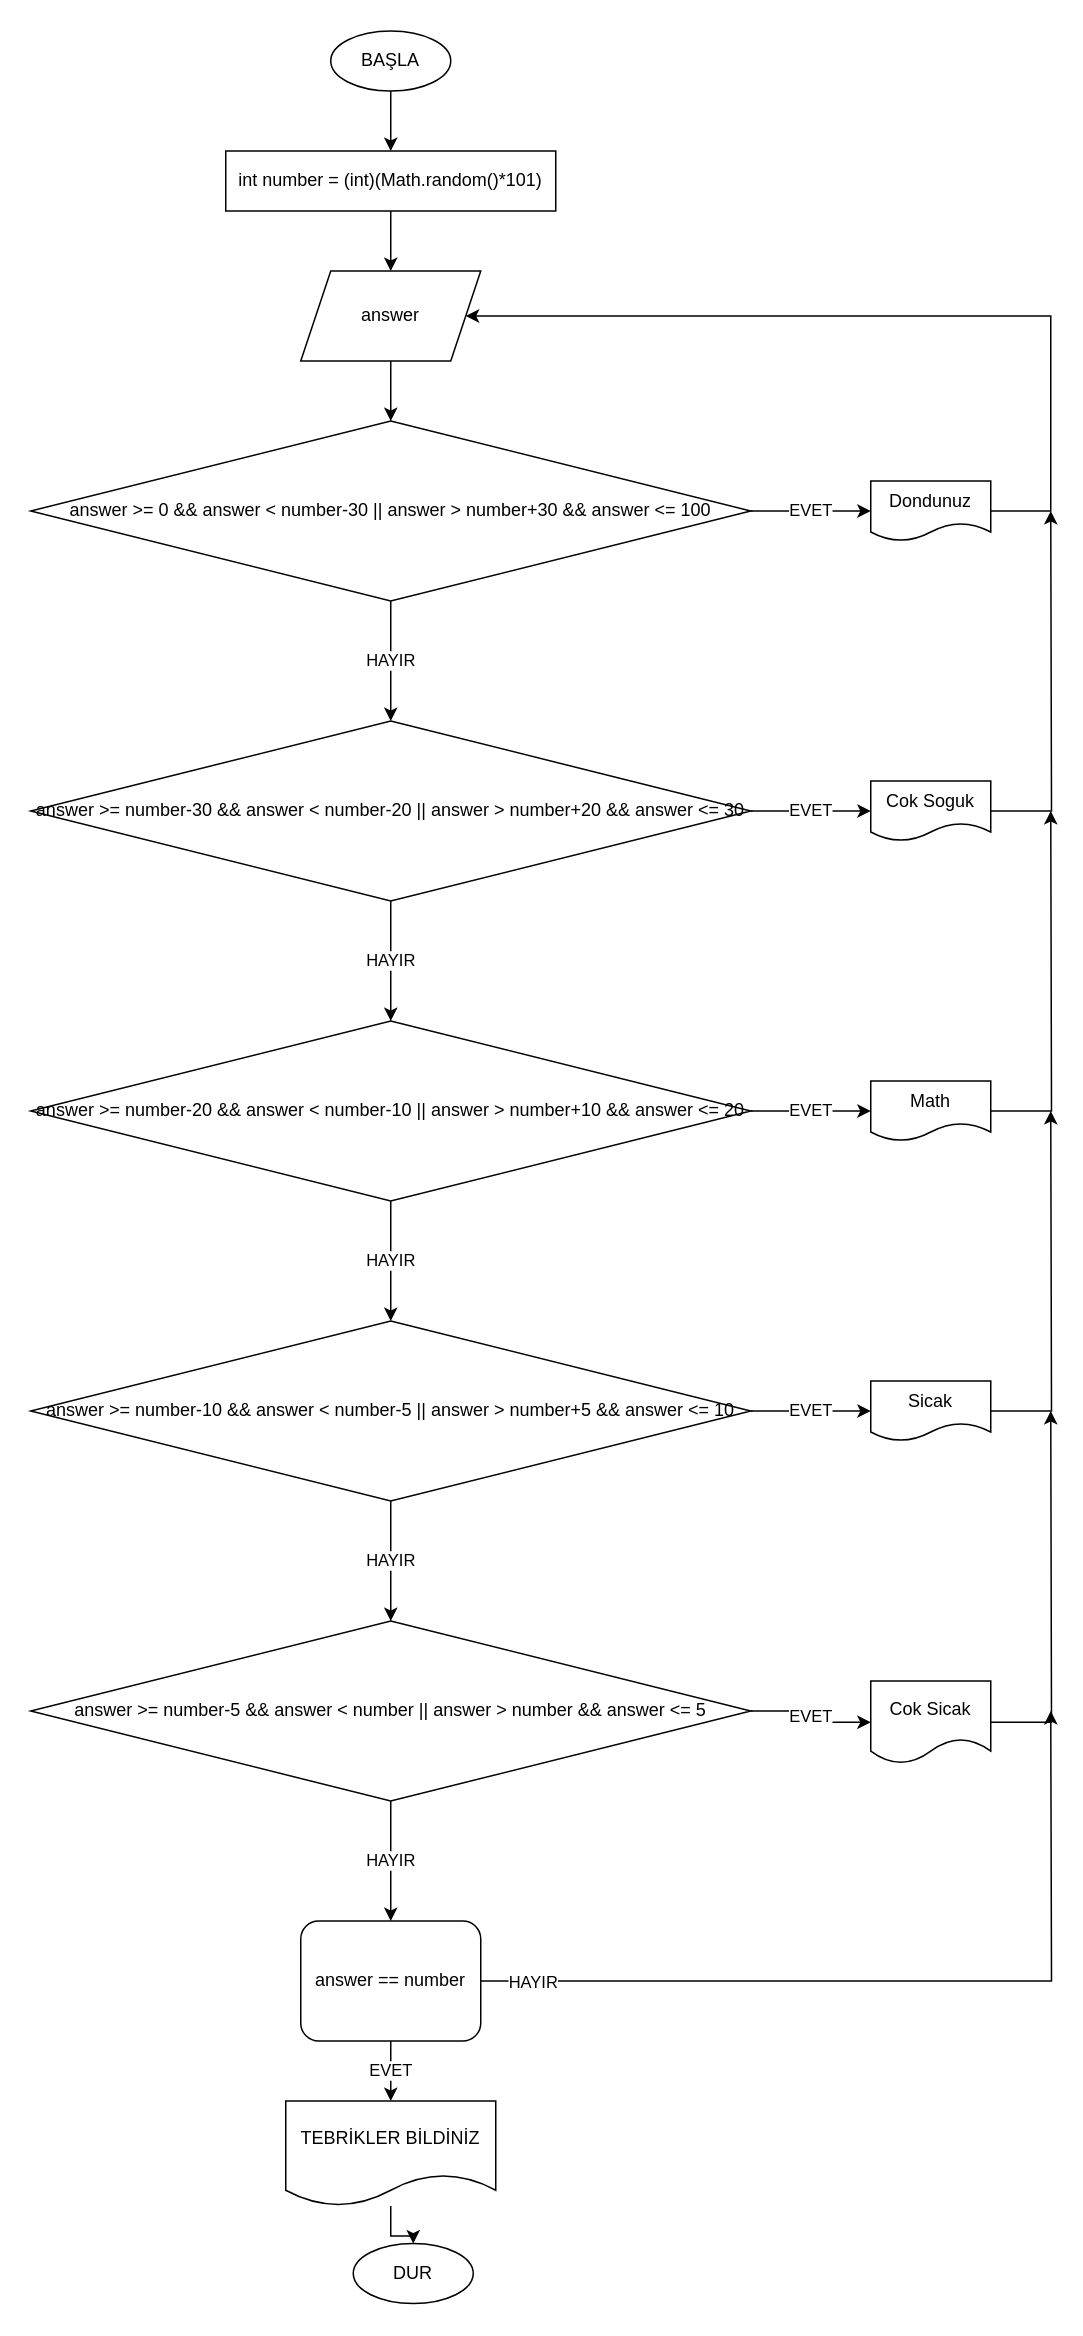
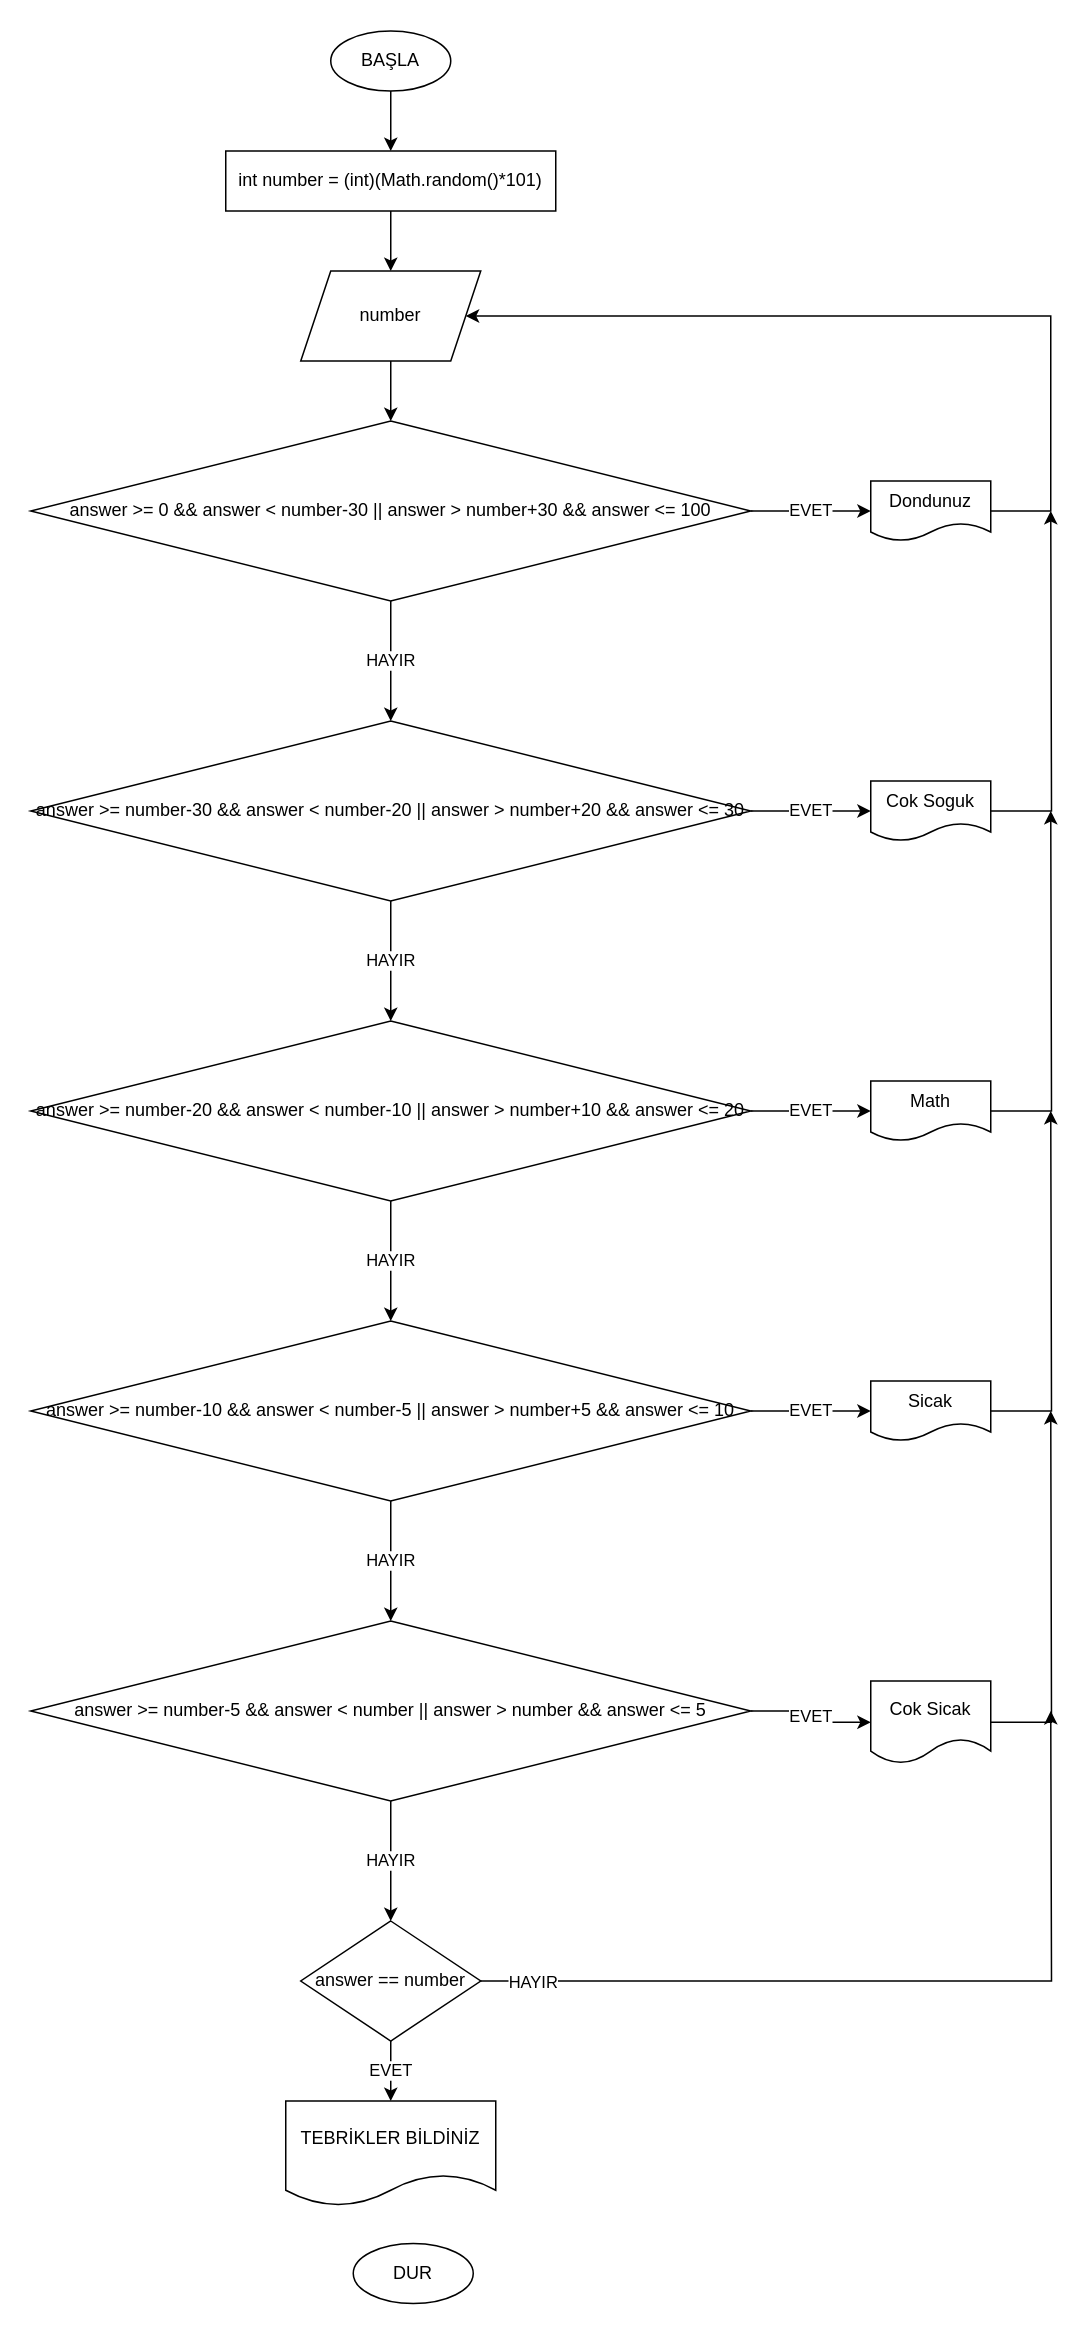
(391, 316) -> (391, 316)
(391, 1981) -> (391, 1981)
(391, 2233) -> none
